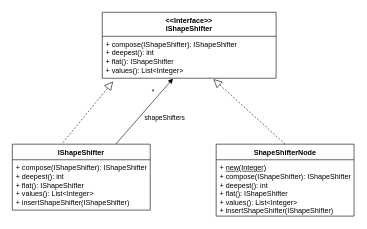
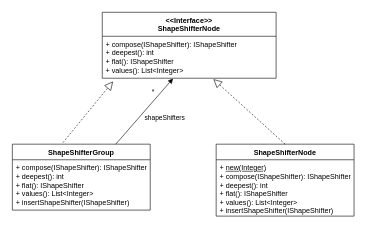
(189, 25) -> (189, 25)
(81, 153) -> (81, 153)
